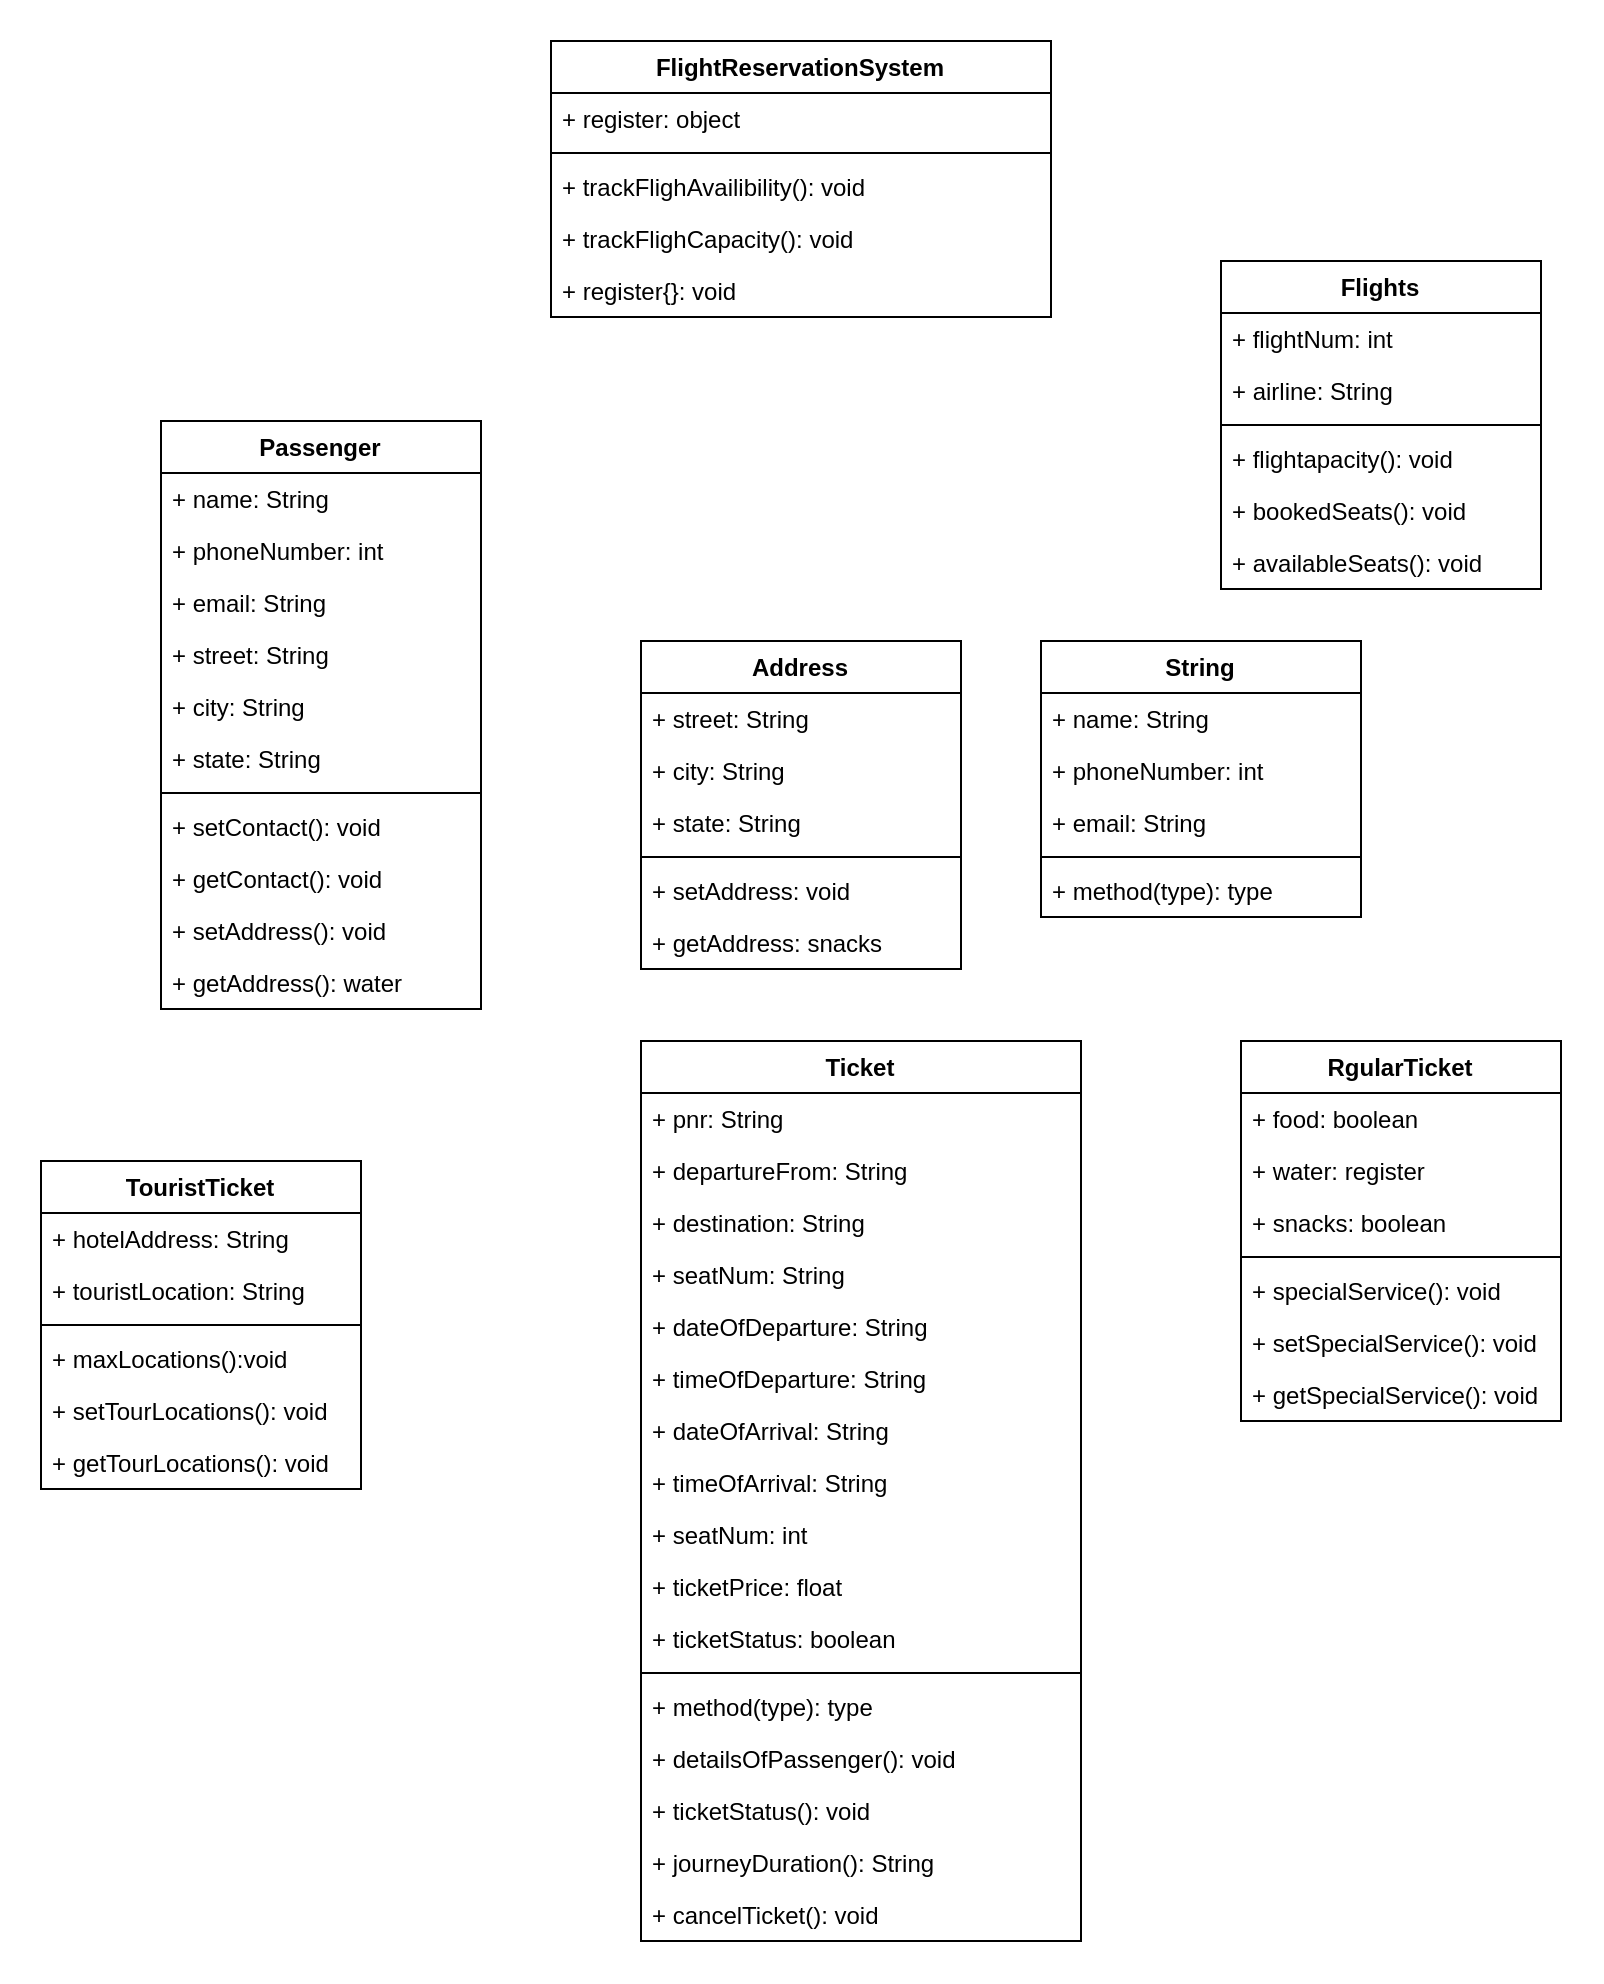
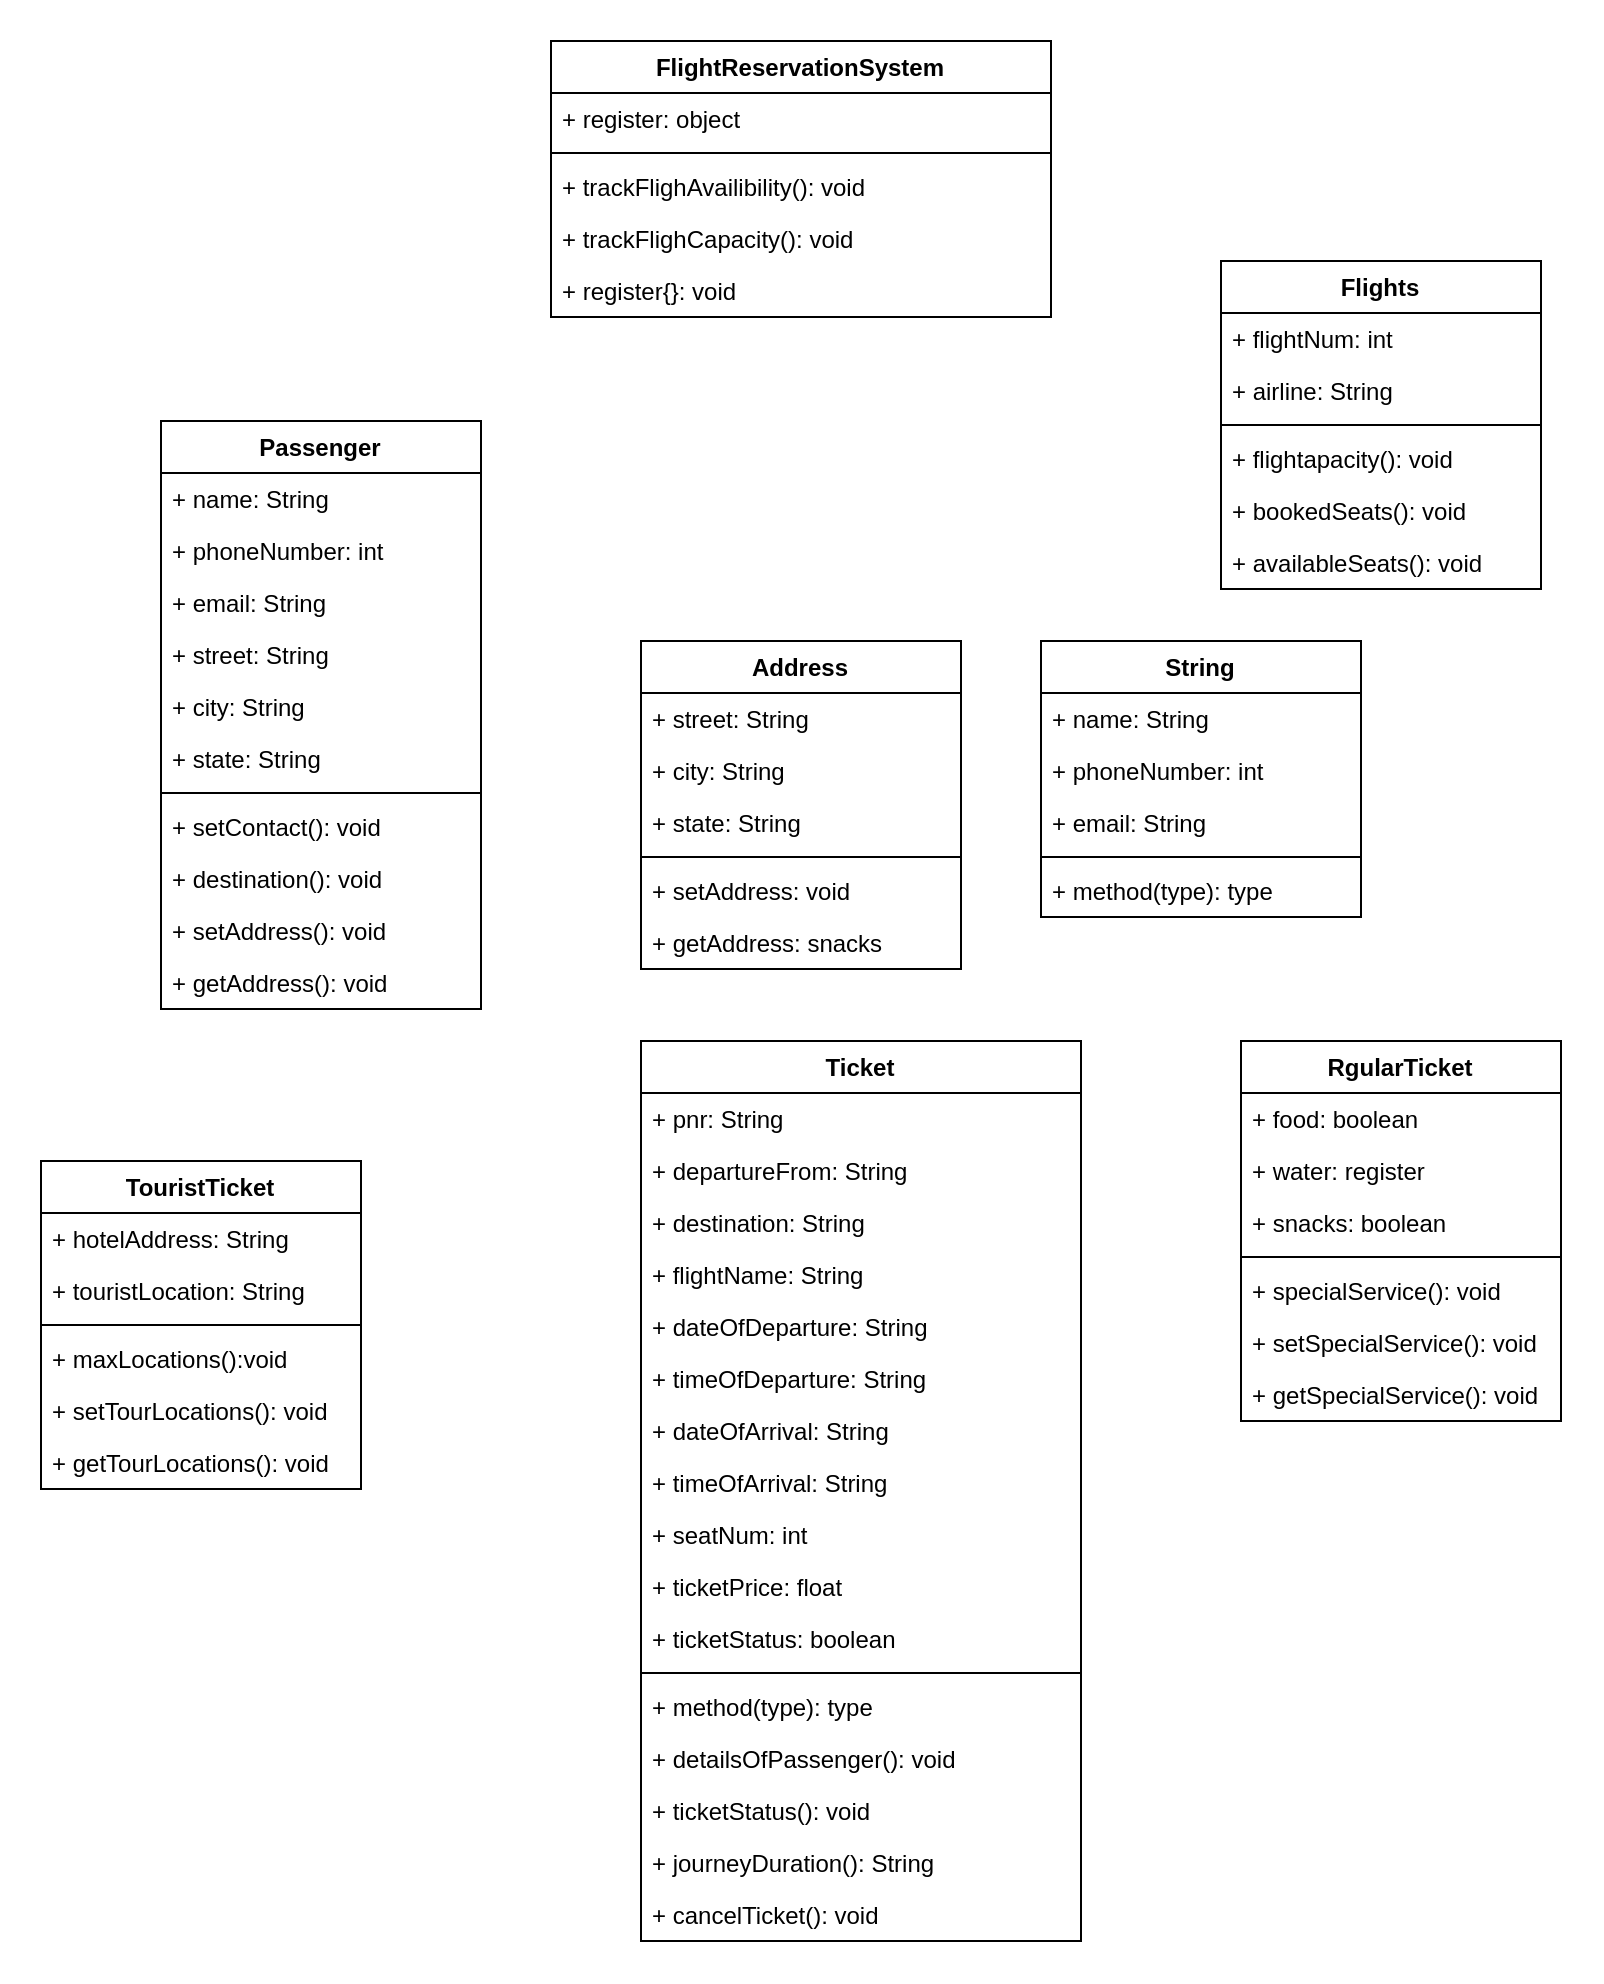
(294, 880) -> (294, 880)
(304, 984) -> (294, 984)
(754, 1276) -> (768, 1276)
